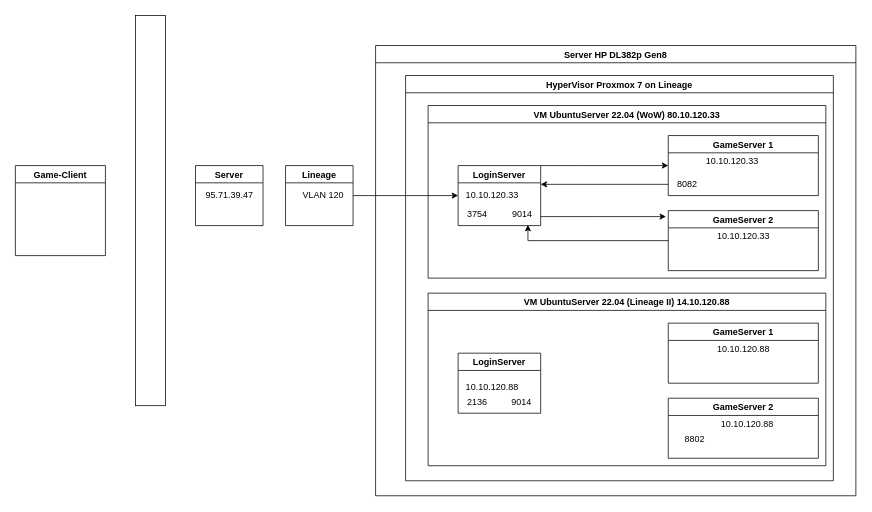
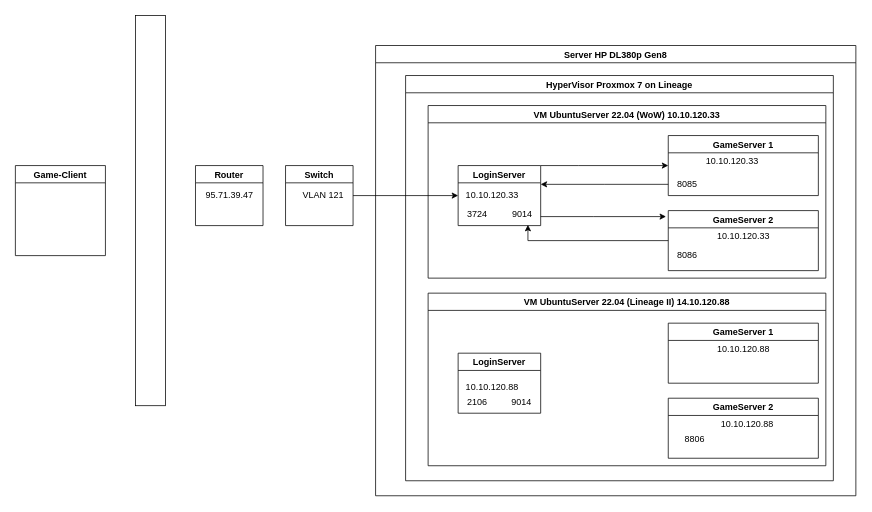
(615, 54) -> (615, 54)
(626, 114) -> (626, 114)
(229, 174) -> (229, 174)
(319, 174) -> (319, 174)
(687, 184) -> (687, 184)
(323, 195) -> (323, 195)
(477, 214) -> (477, 214)
none -> (687, 255)
(477, 402) -> (477, 402)
(695, 439) -> (695, 439)
